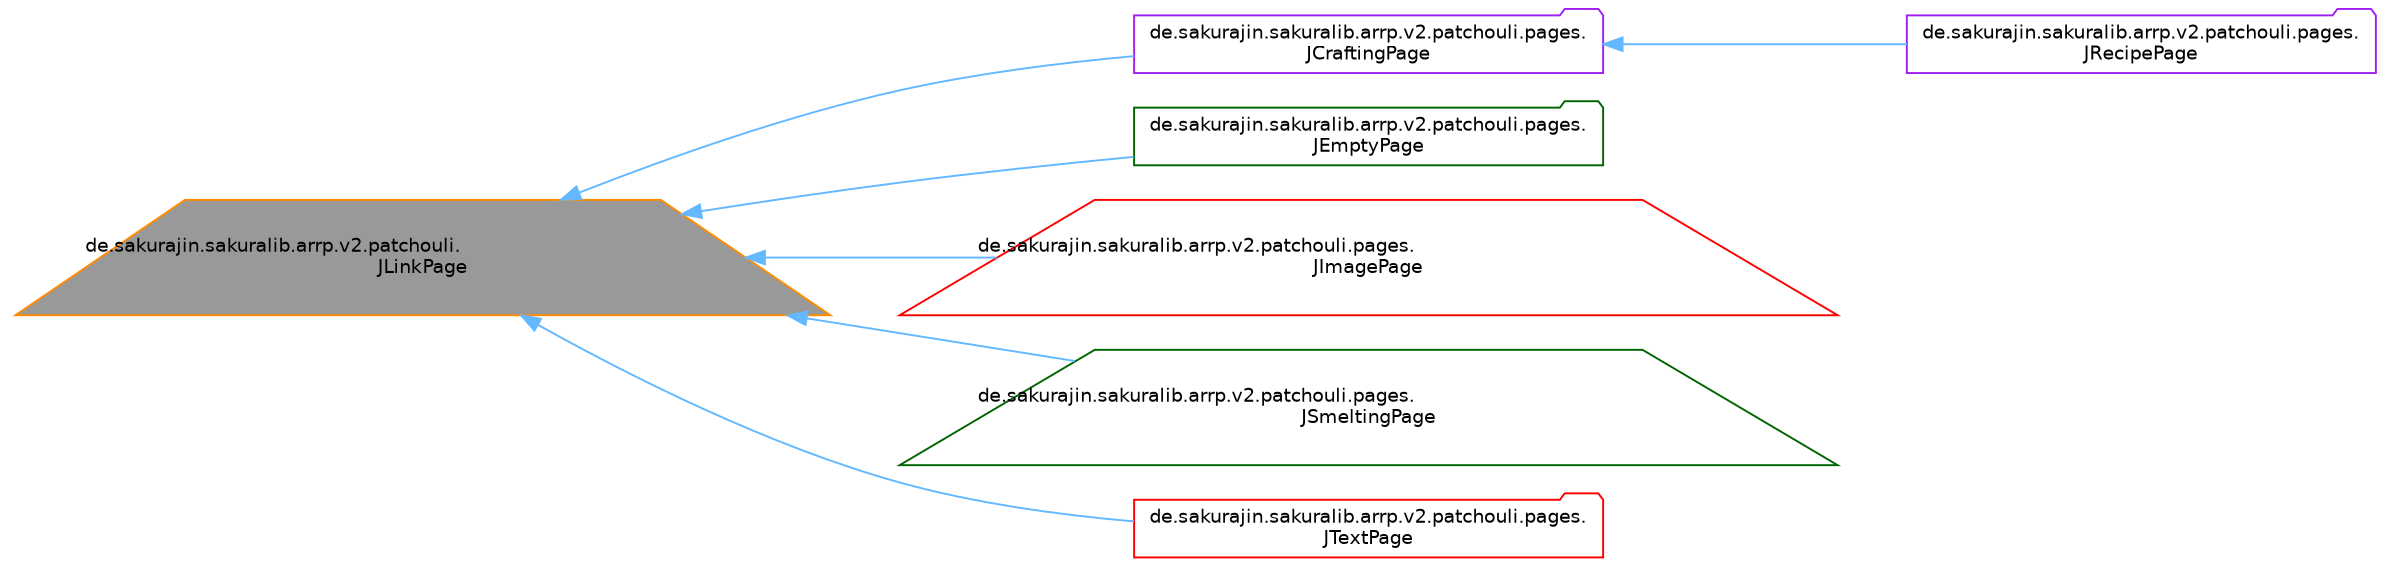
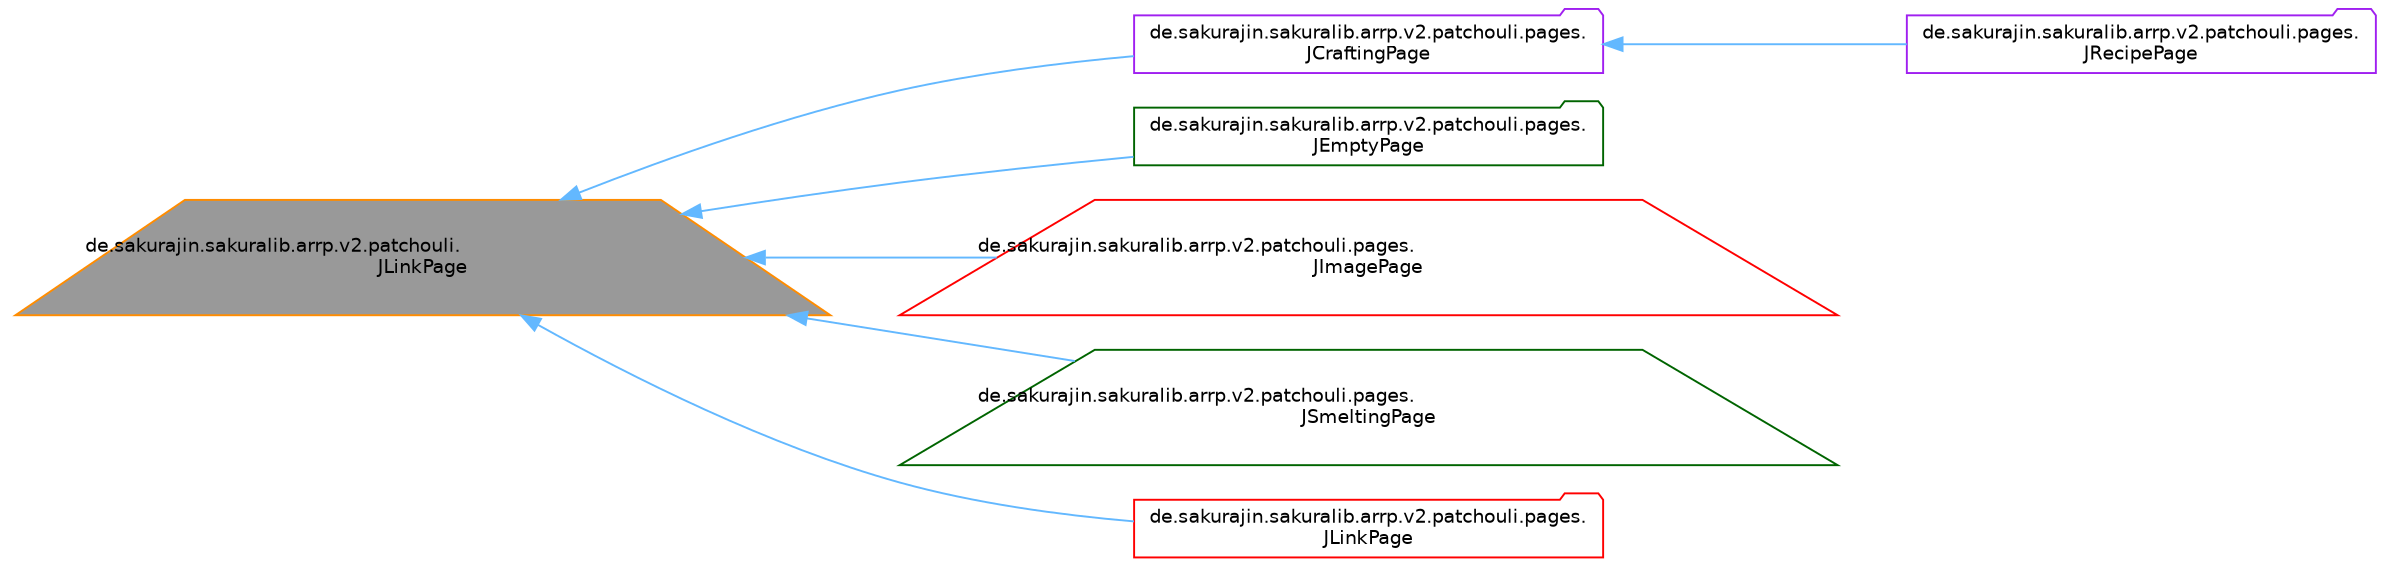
(1369, 529) -> (1369, 529)
